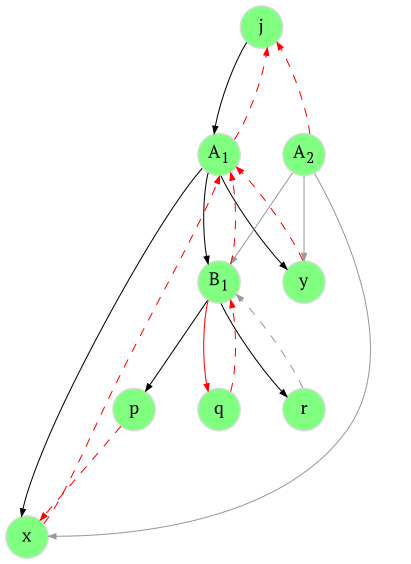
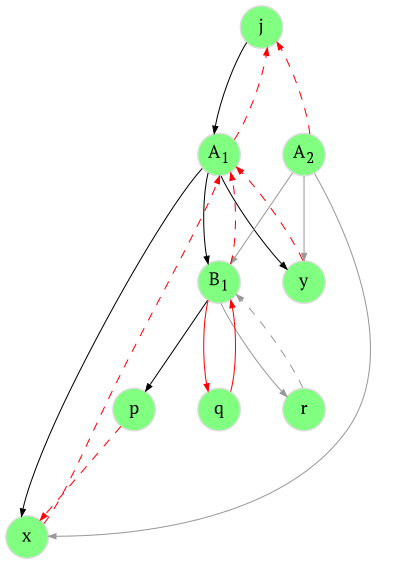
(249, 349) -> (249, 349)
(235, 350) -> (235, 350)
